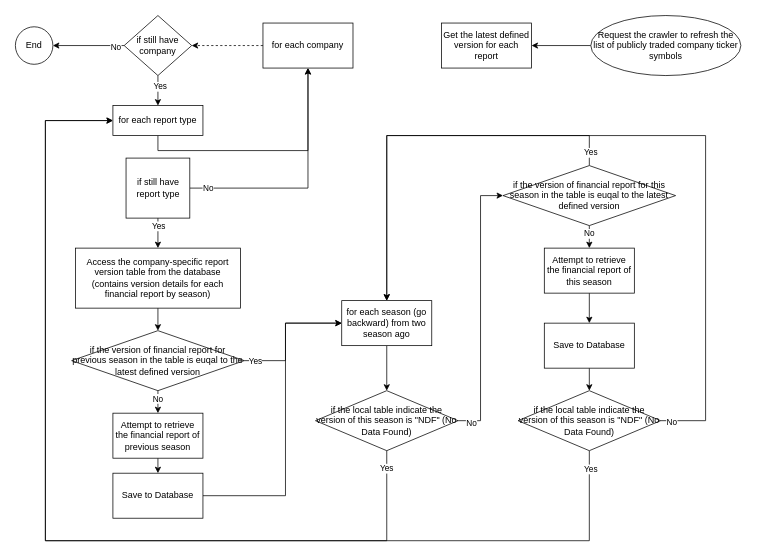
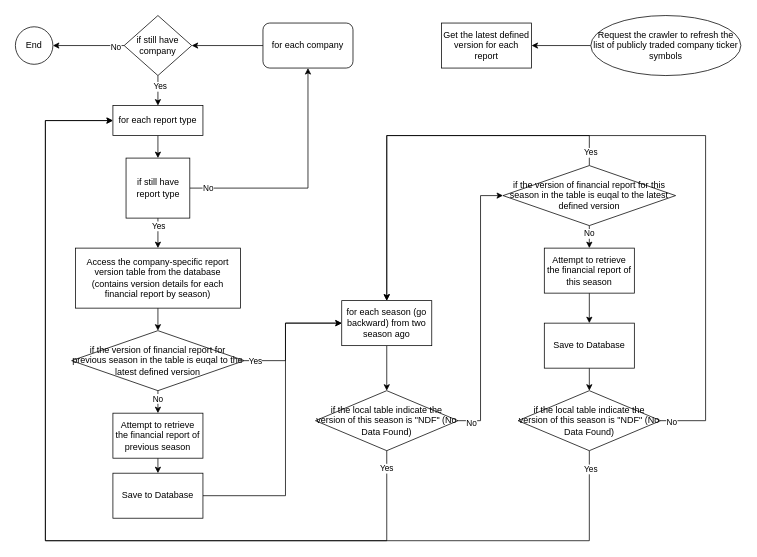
(230, 45) -> (230, 45)
(308, 45) -> (308, 45)
(230, 150) -> (158, 150)
